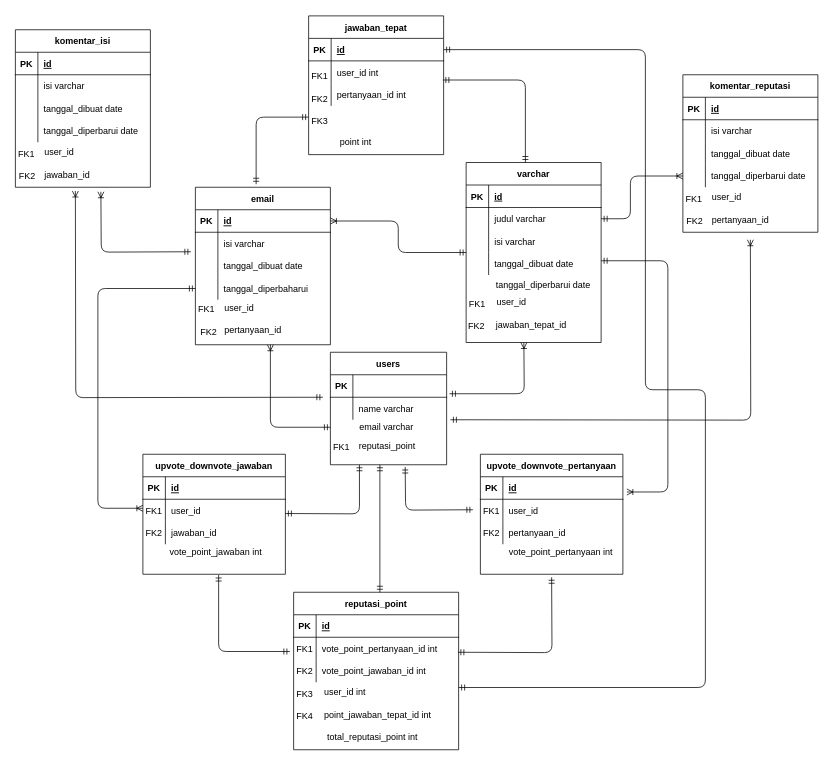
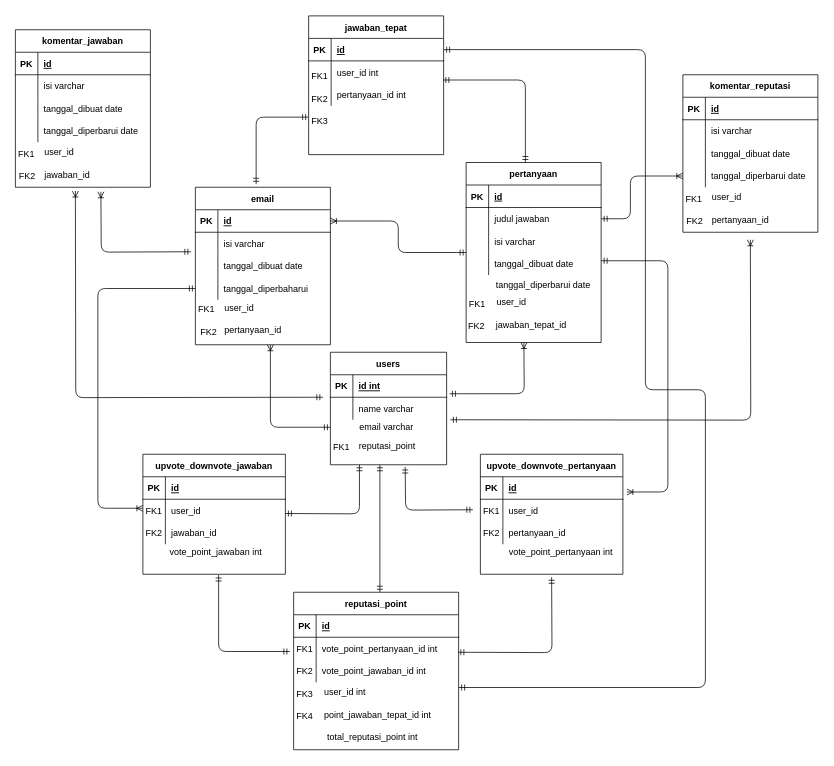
(83, 41) -> (83, 41)
(359, 143) -> none
(533, 174) -> (533, 174)
(525, 219) -> (525, 219)
none -> (400, 386)
